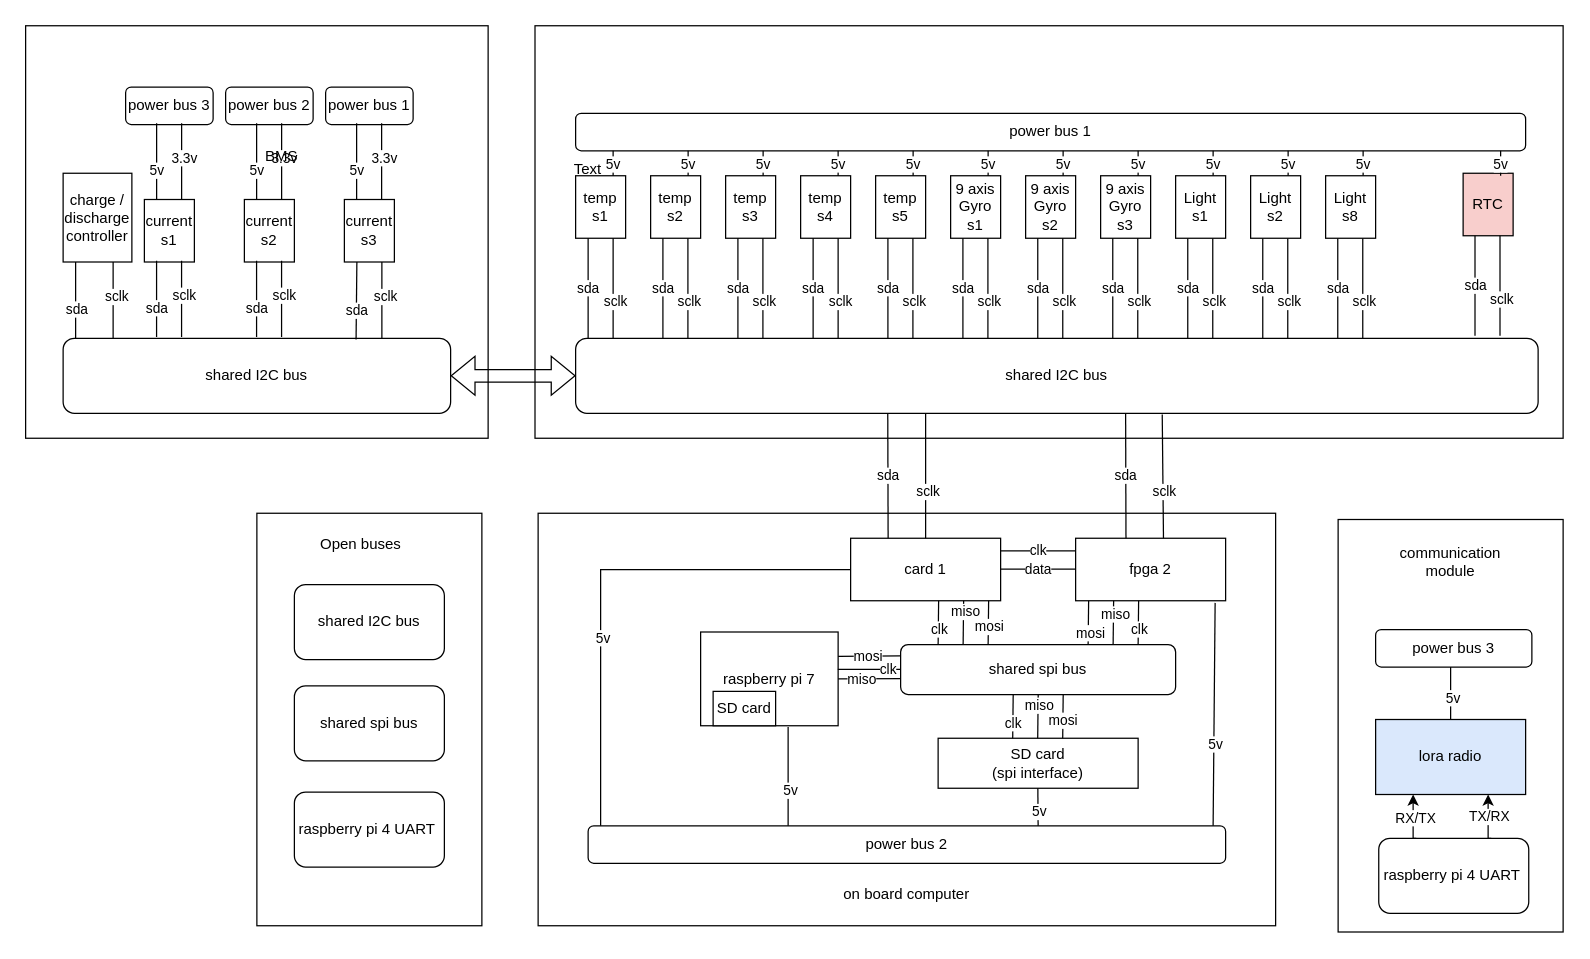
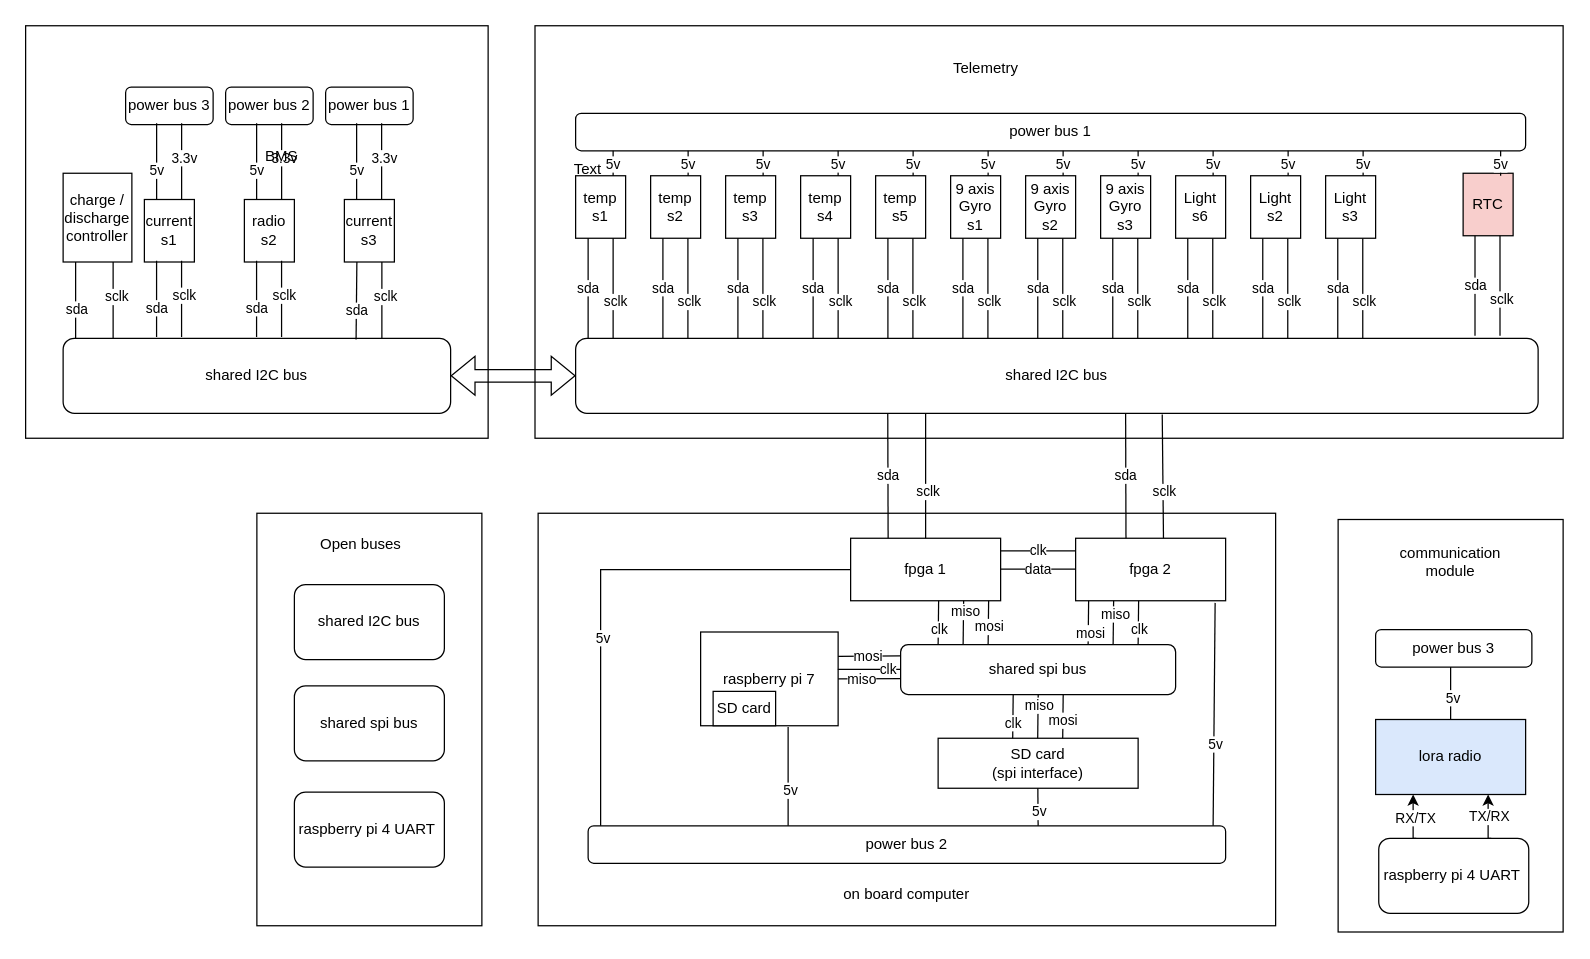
none -> (988, 68)
(1201, 207) -> (1201, 207)
(1351, 207) -> (1351, 207)
(269, 231) -> (269, 231)
(926, 569) -> (926, 569)
